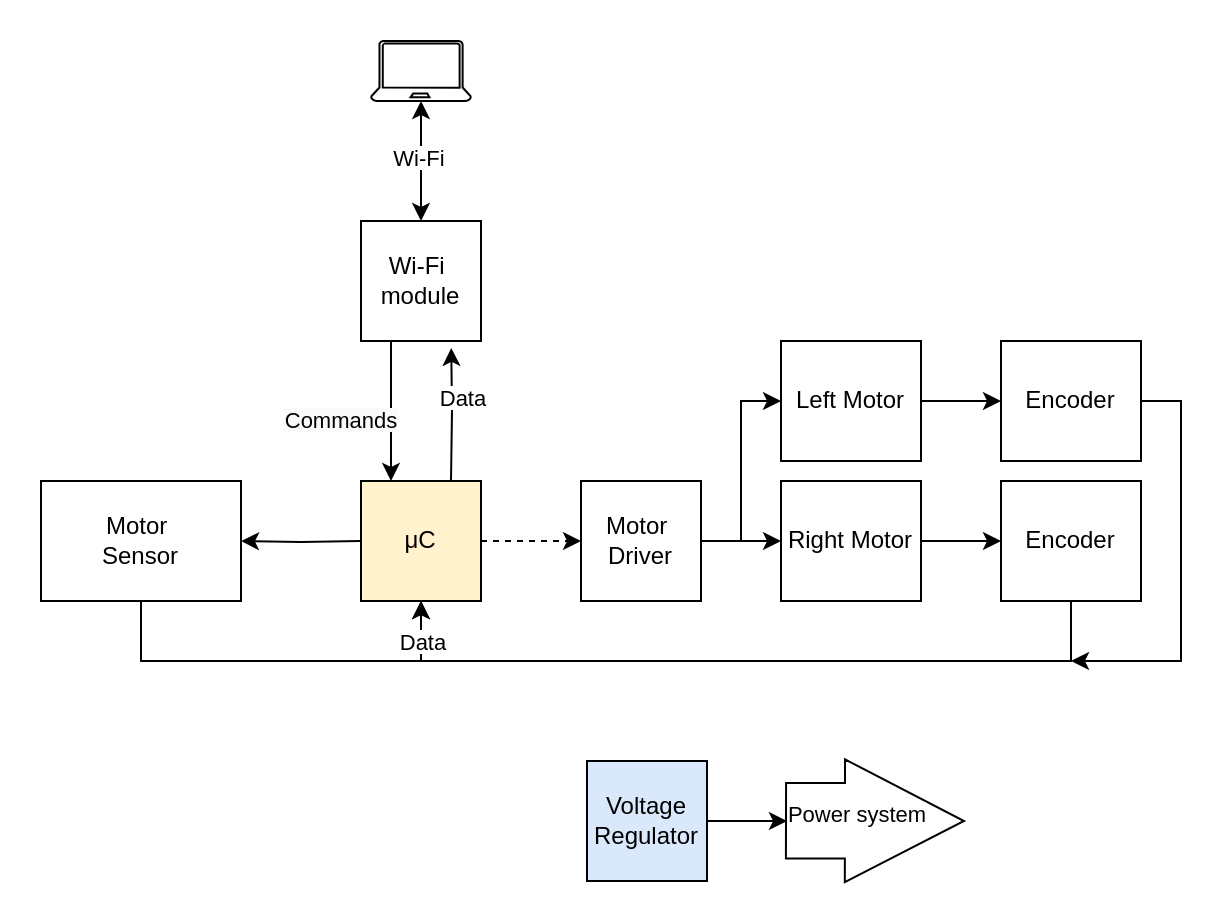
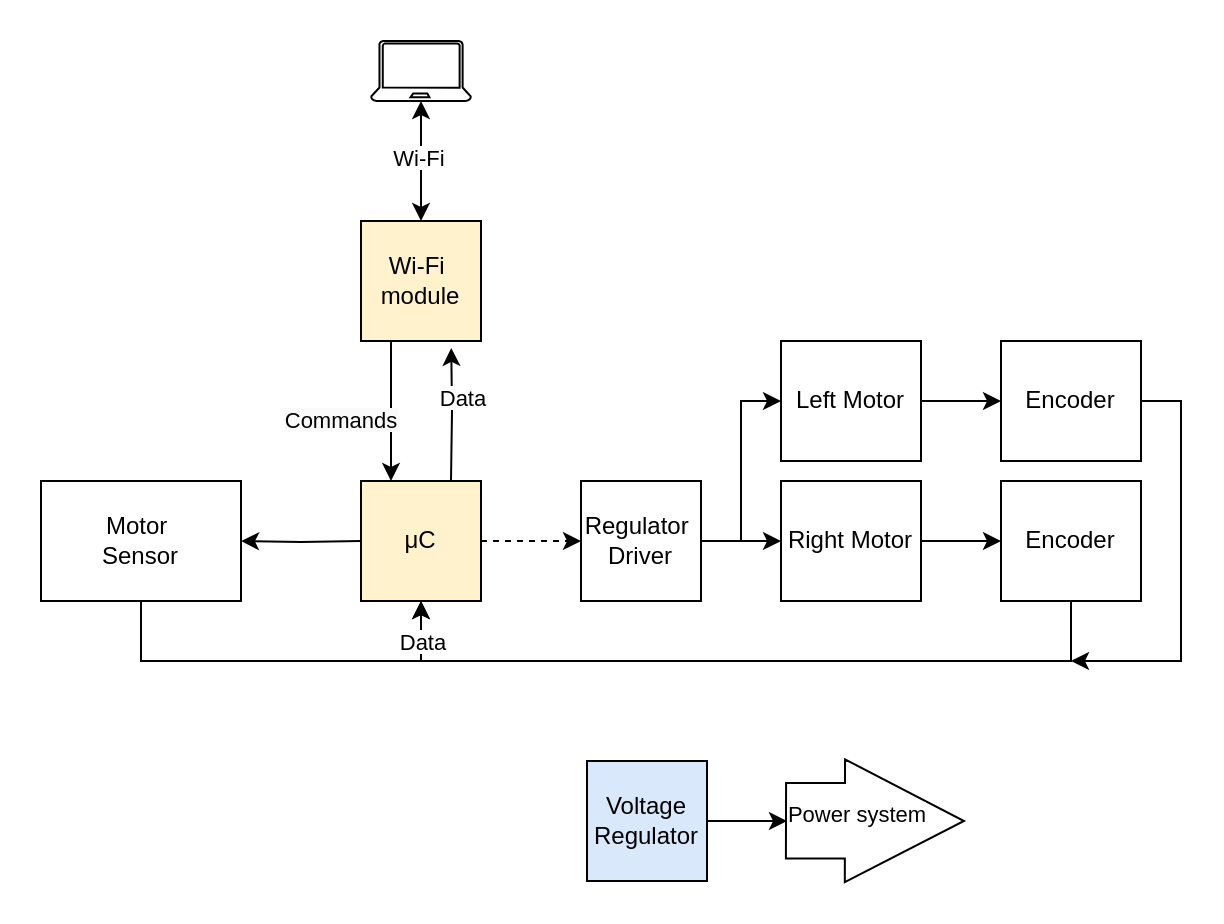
(421, 281) -> (421, 281)
(641, 541) -> (641, 541)
